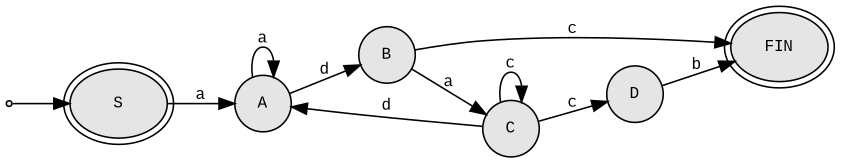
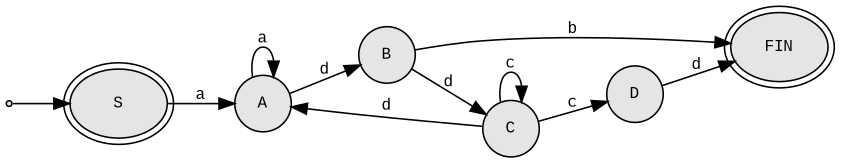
(573, 29) -> (573, 29)
(697, 65) -> (697, 65)
(449, 82) -> (449, 82)
